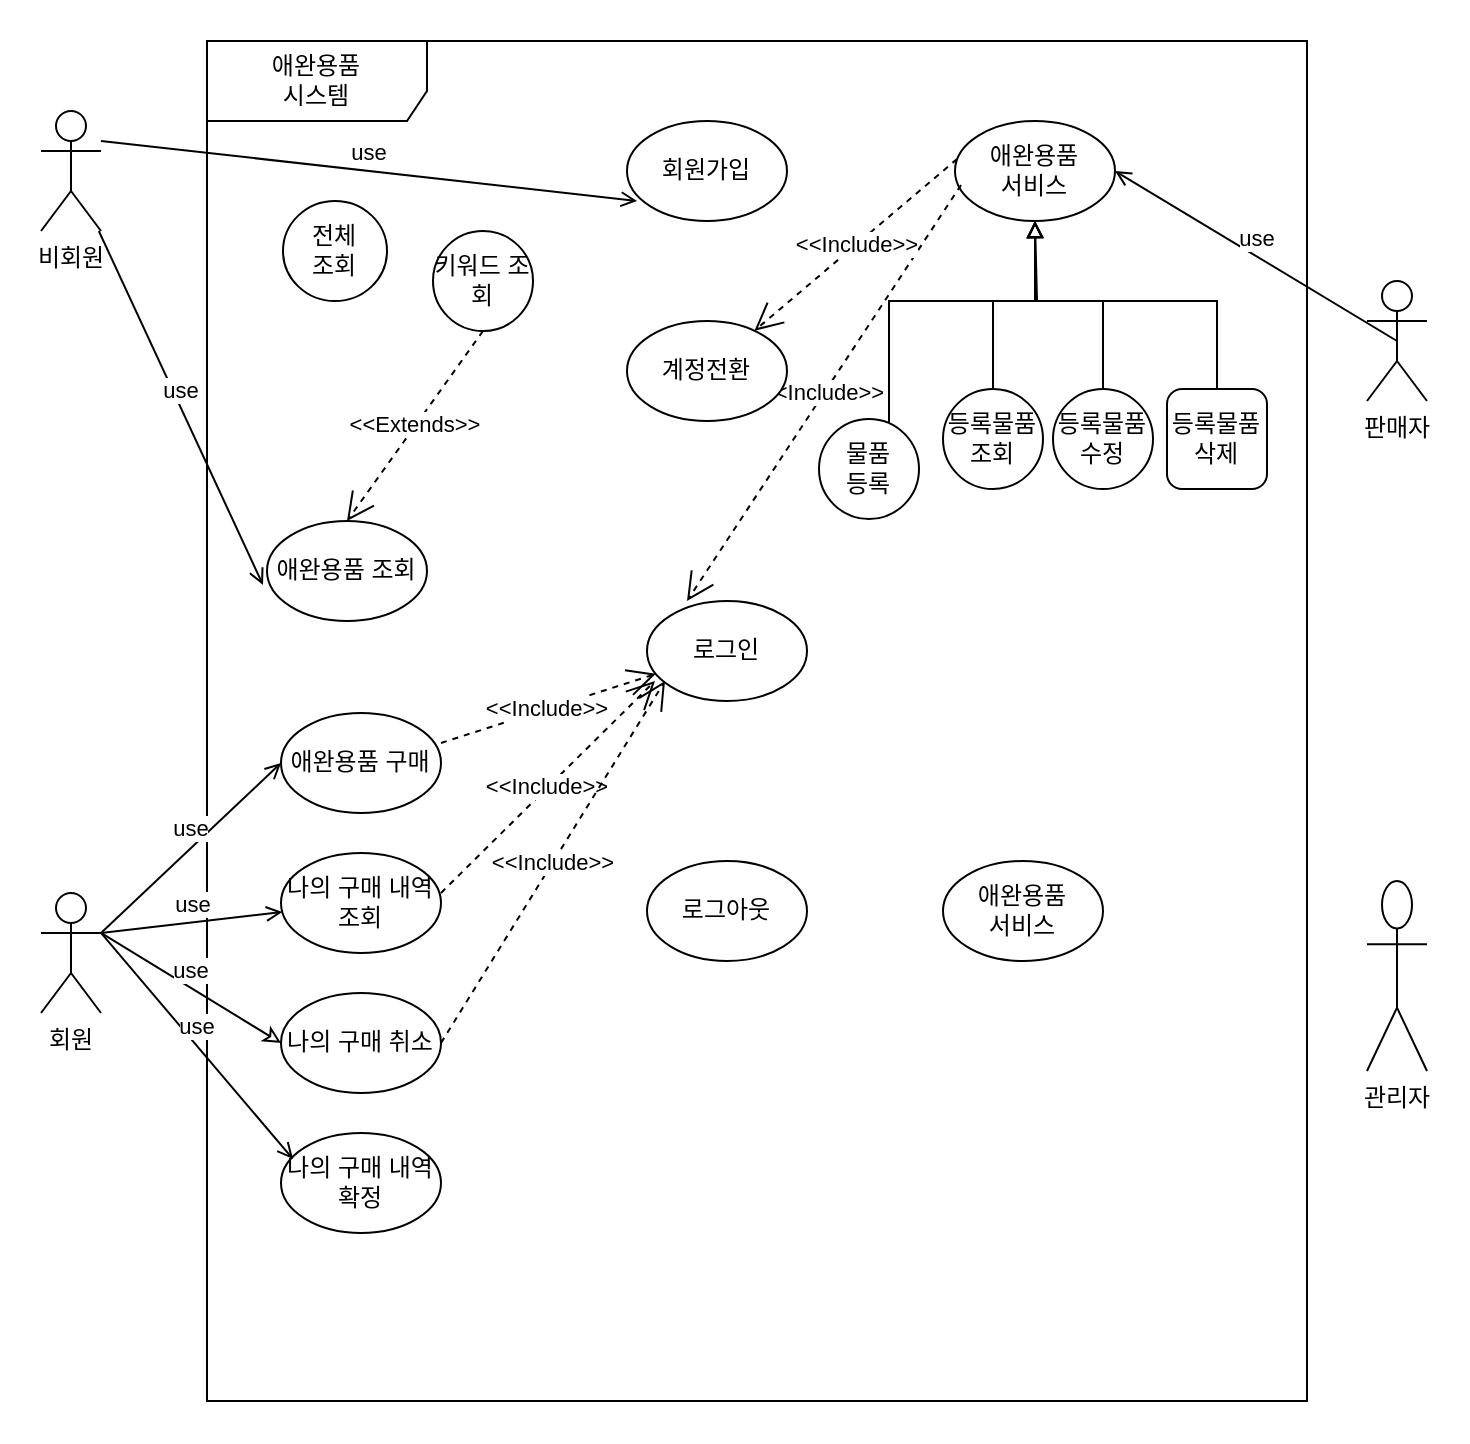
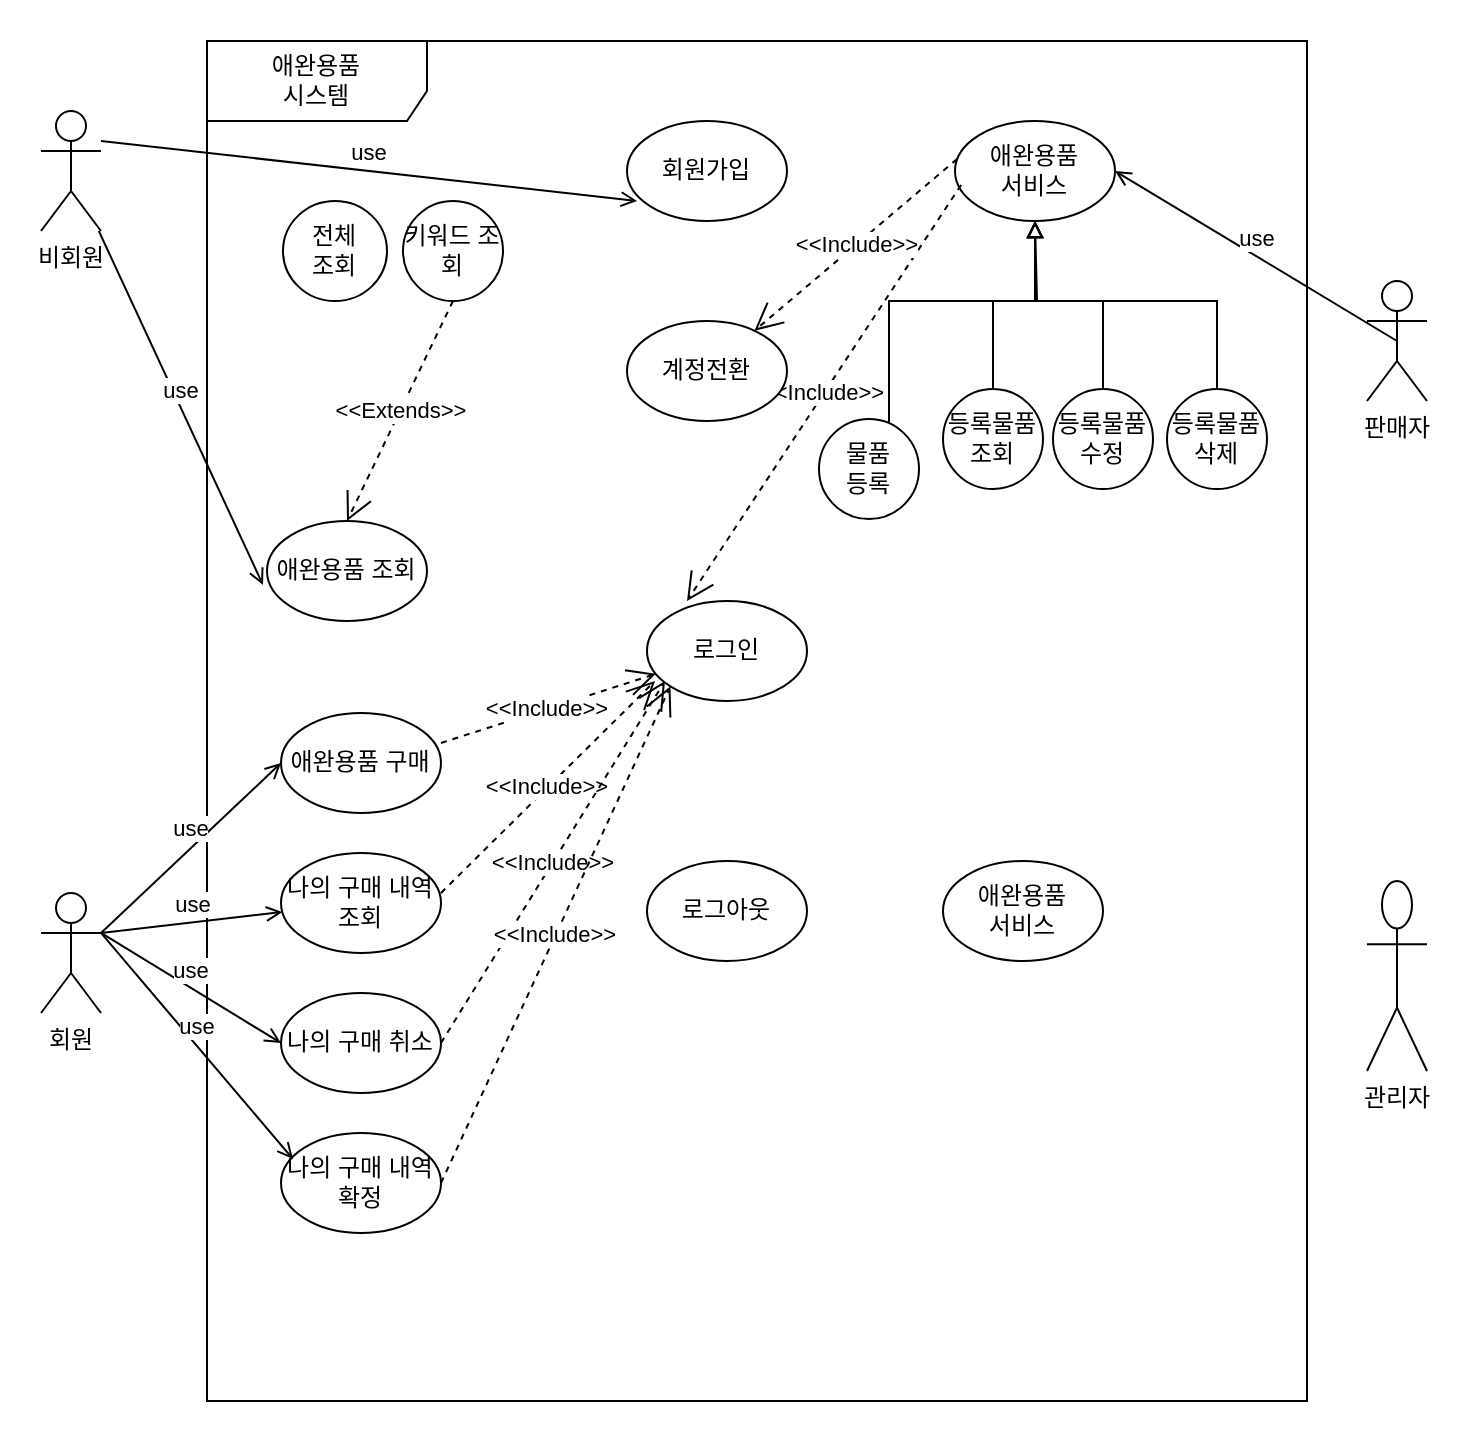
(483, 281) -> (453, 251)
(1217, 439) -> (1217, 439)
none -> (555, 937)
(268, 1035) -> (272, 1038)
